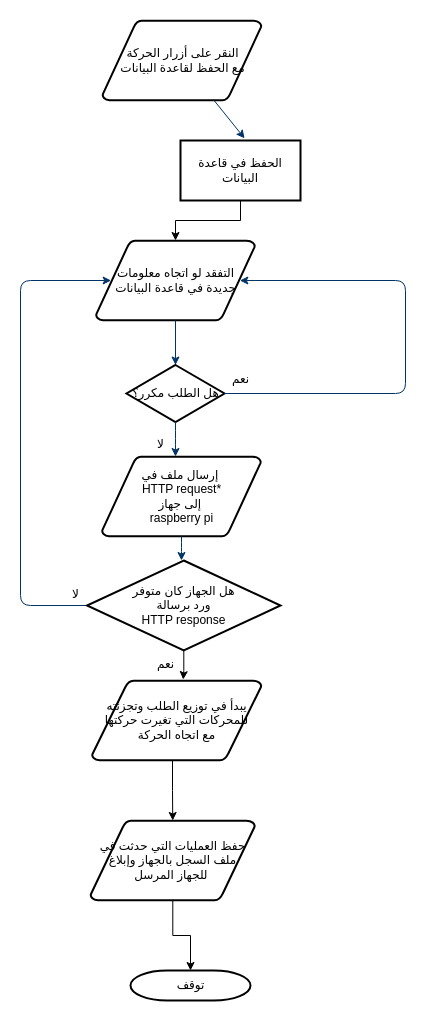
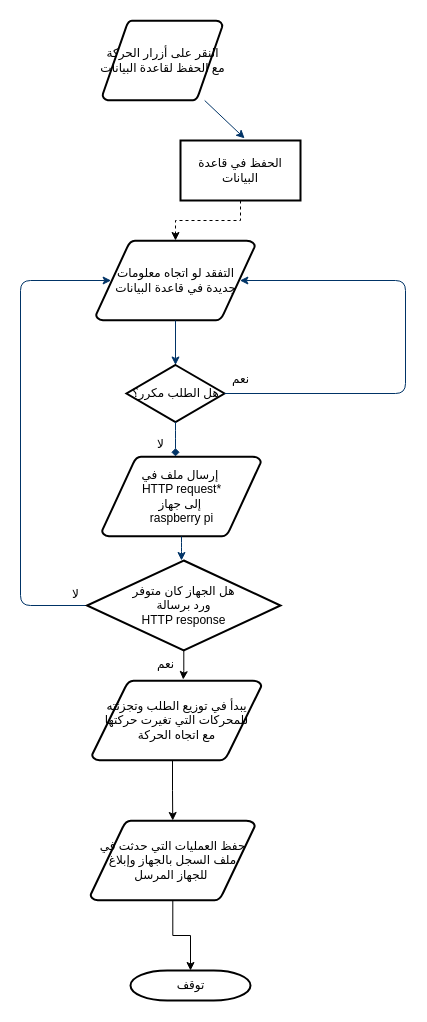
(182, 61) -> (163, 61)
(212, 221) -> (212, 221)
(176, 448) -> (176, 448)
